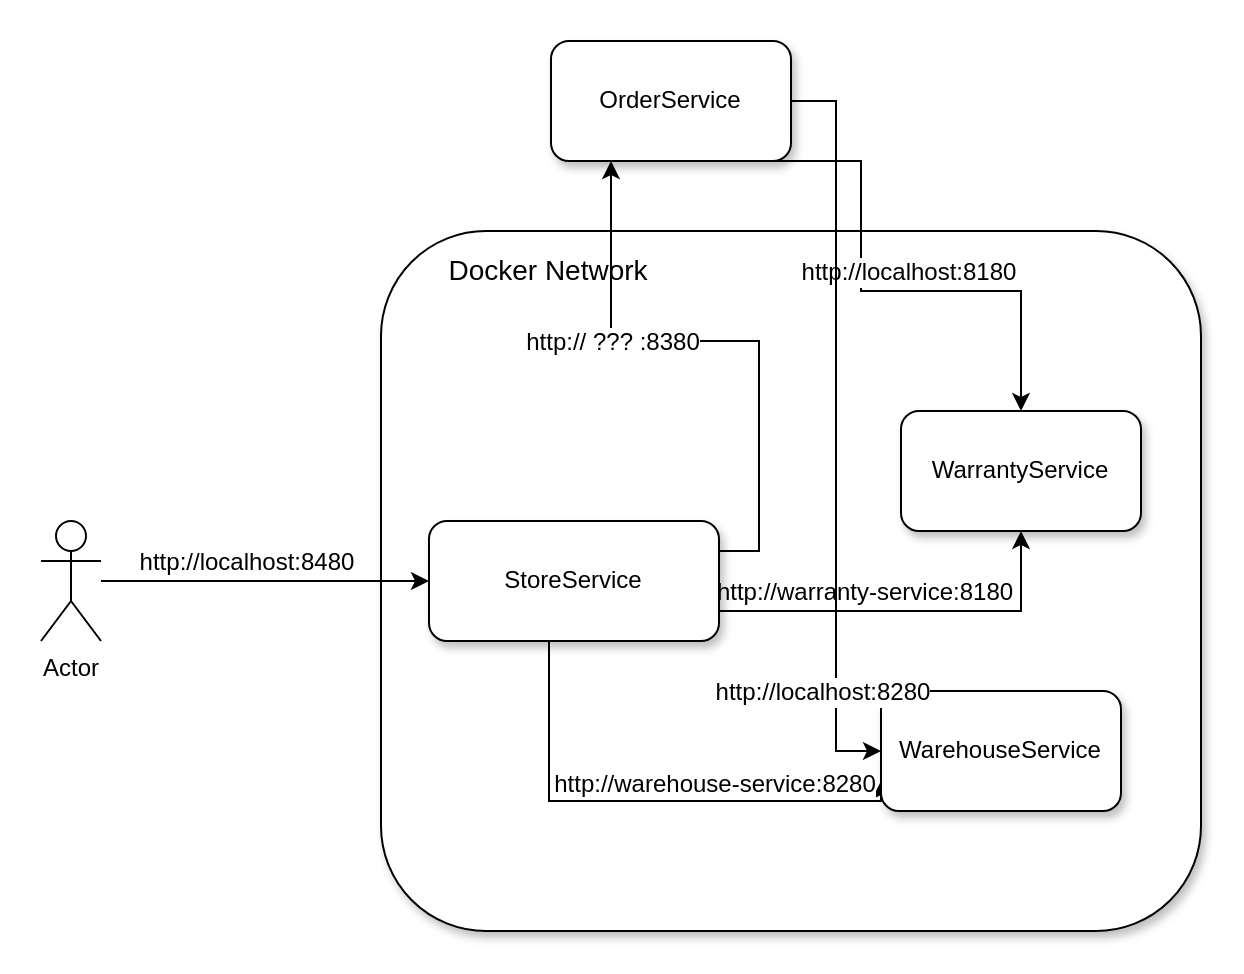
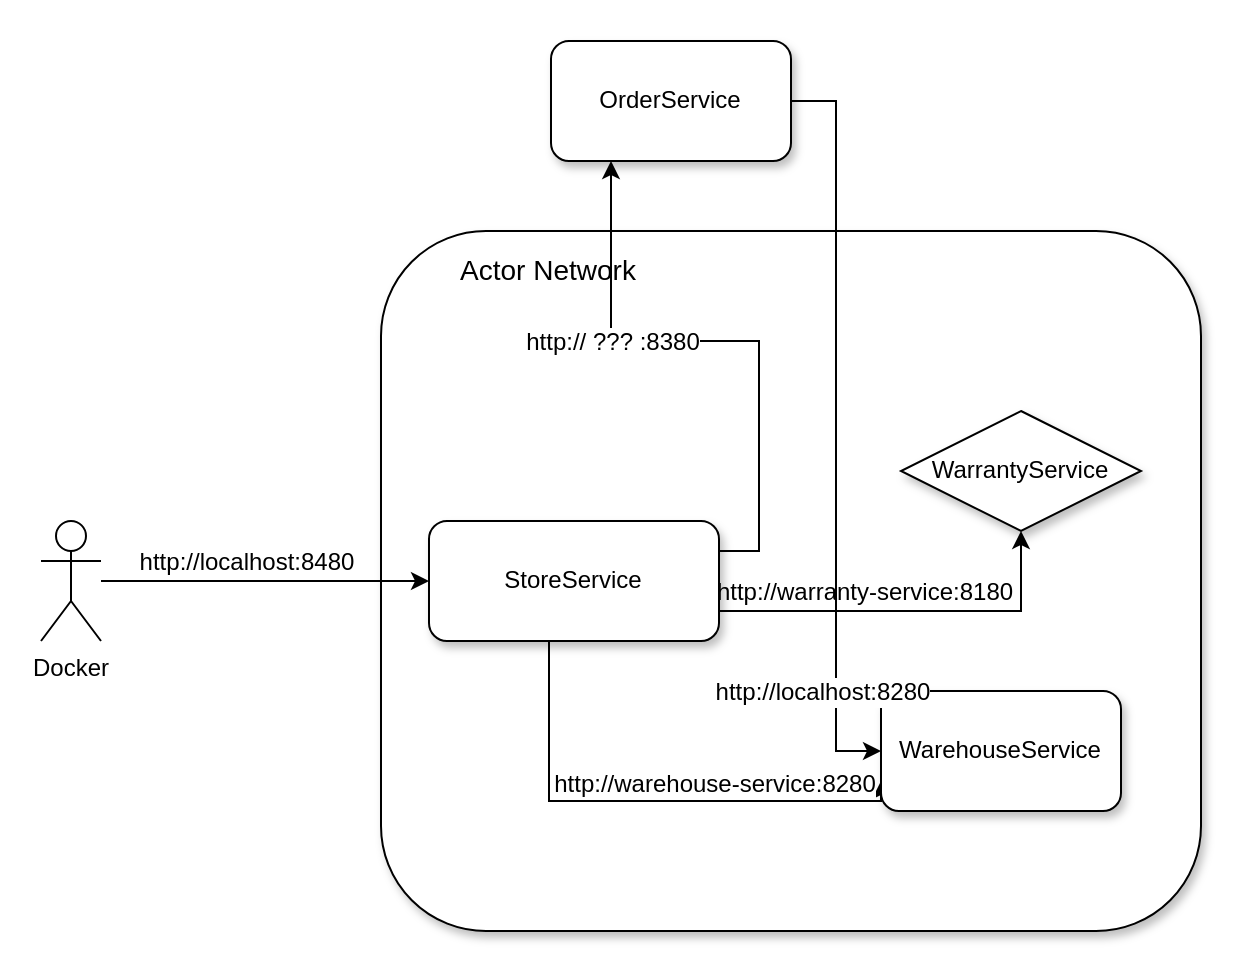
(549, 271) -> (549, 271)
(887, 291) -> none
(1021, 471) -> (1021, 471)
(72, 669) -> (72, 669)
